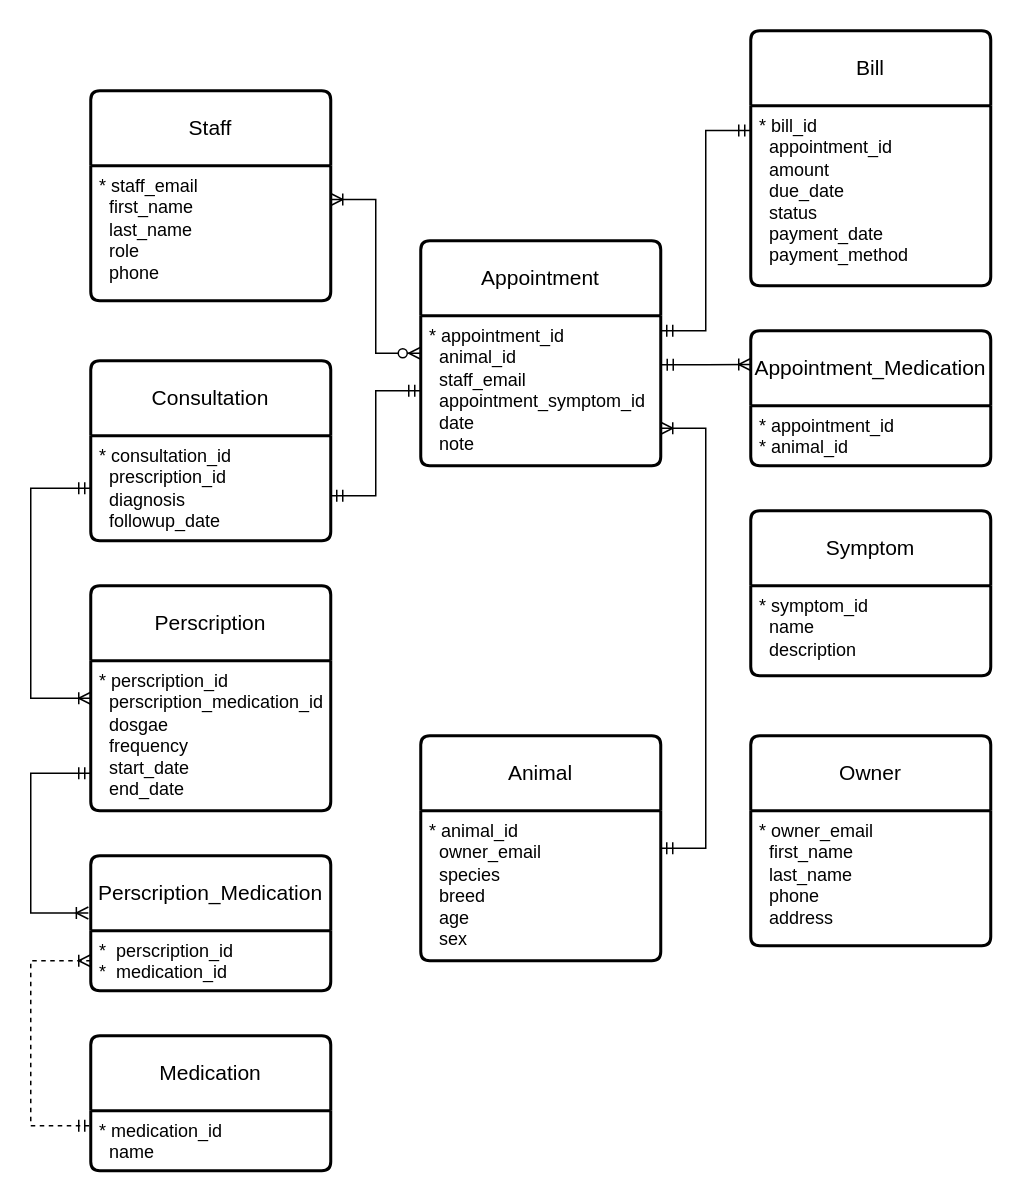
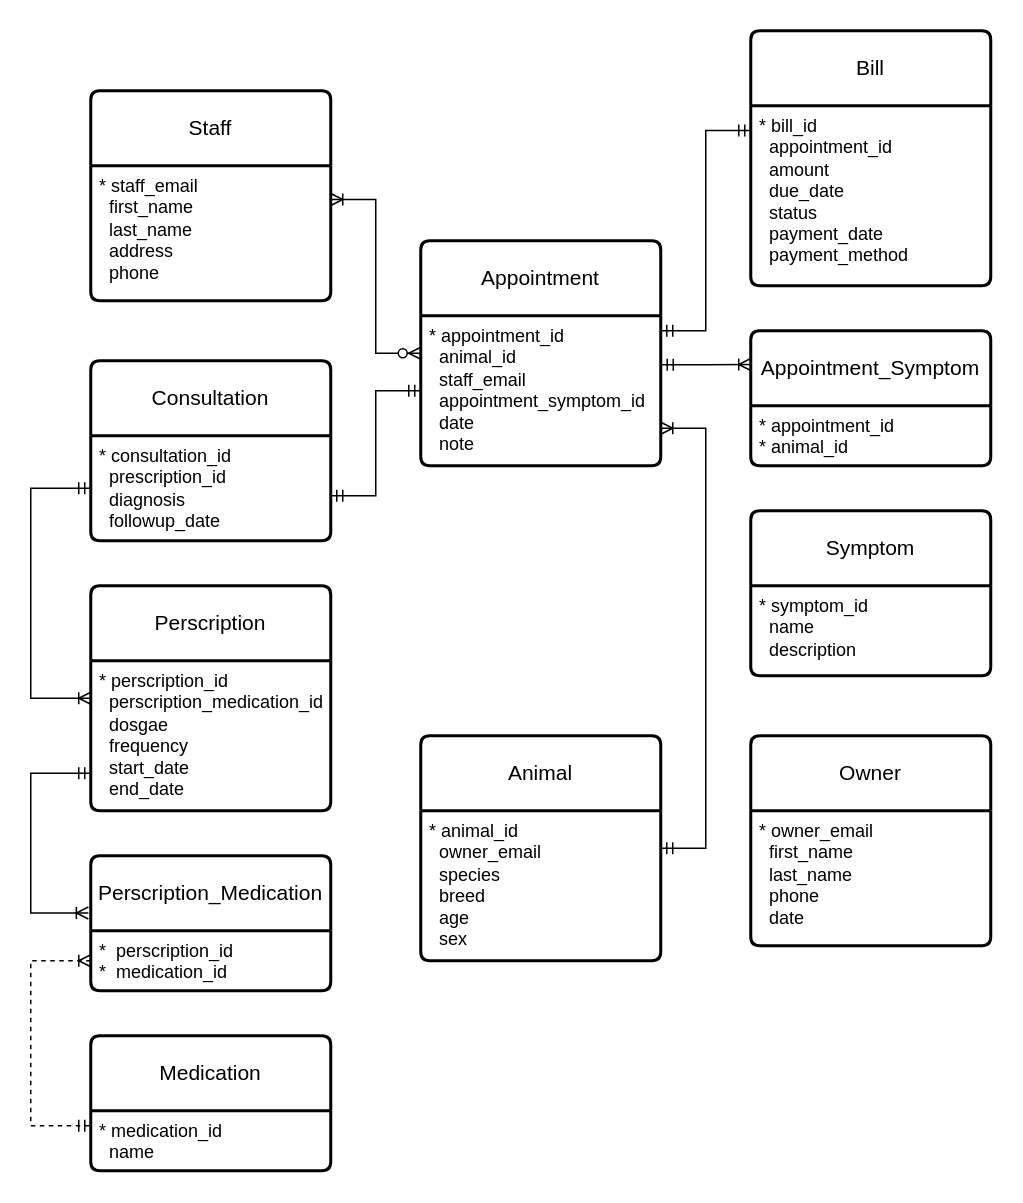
(158, 230) -> (158, 230)
(871, 368) -> (871, 368)
(818, 875) -> (818, 875)
